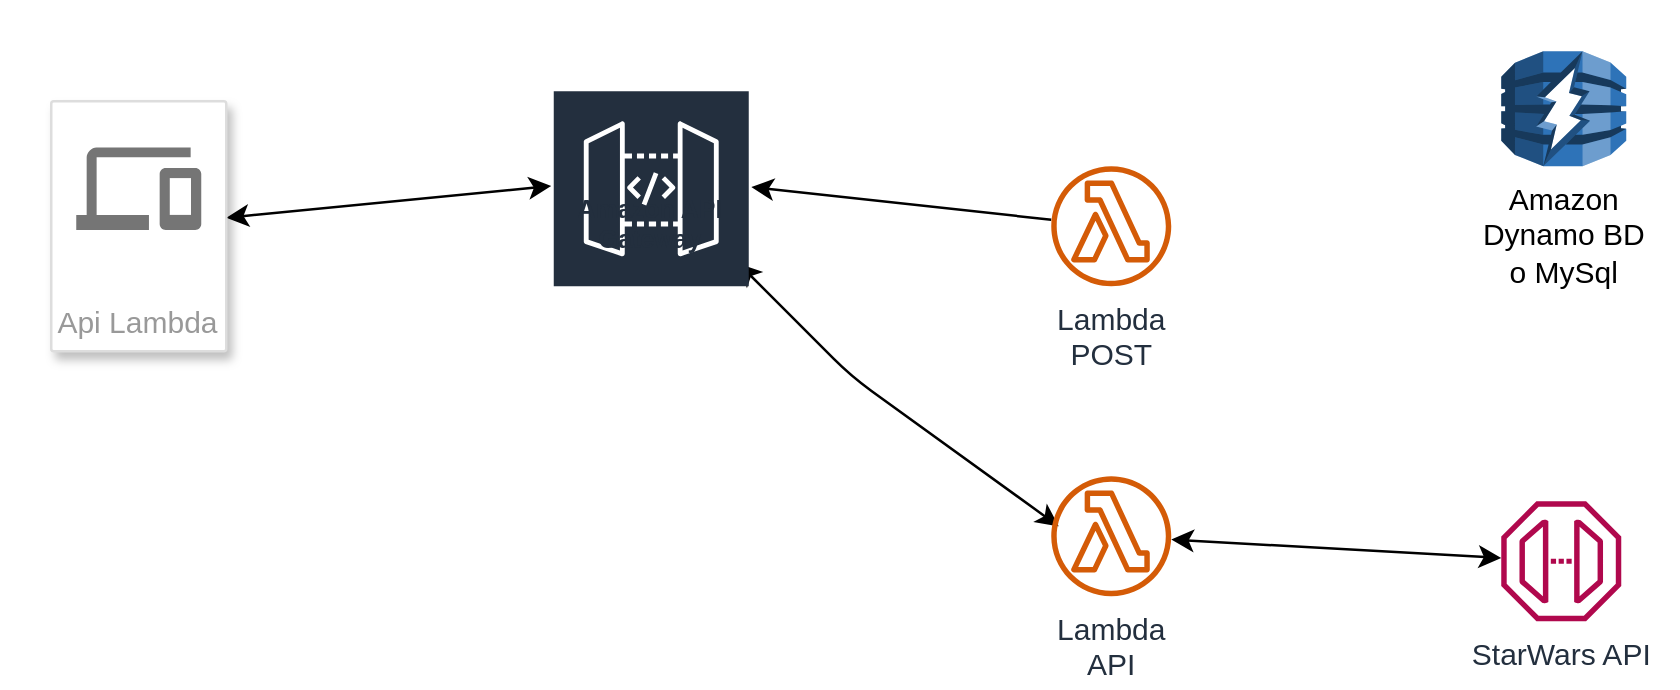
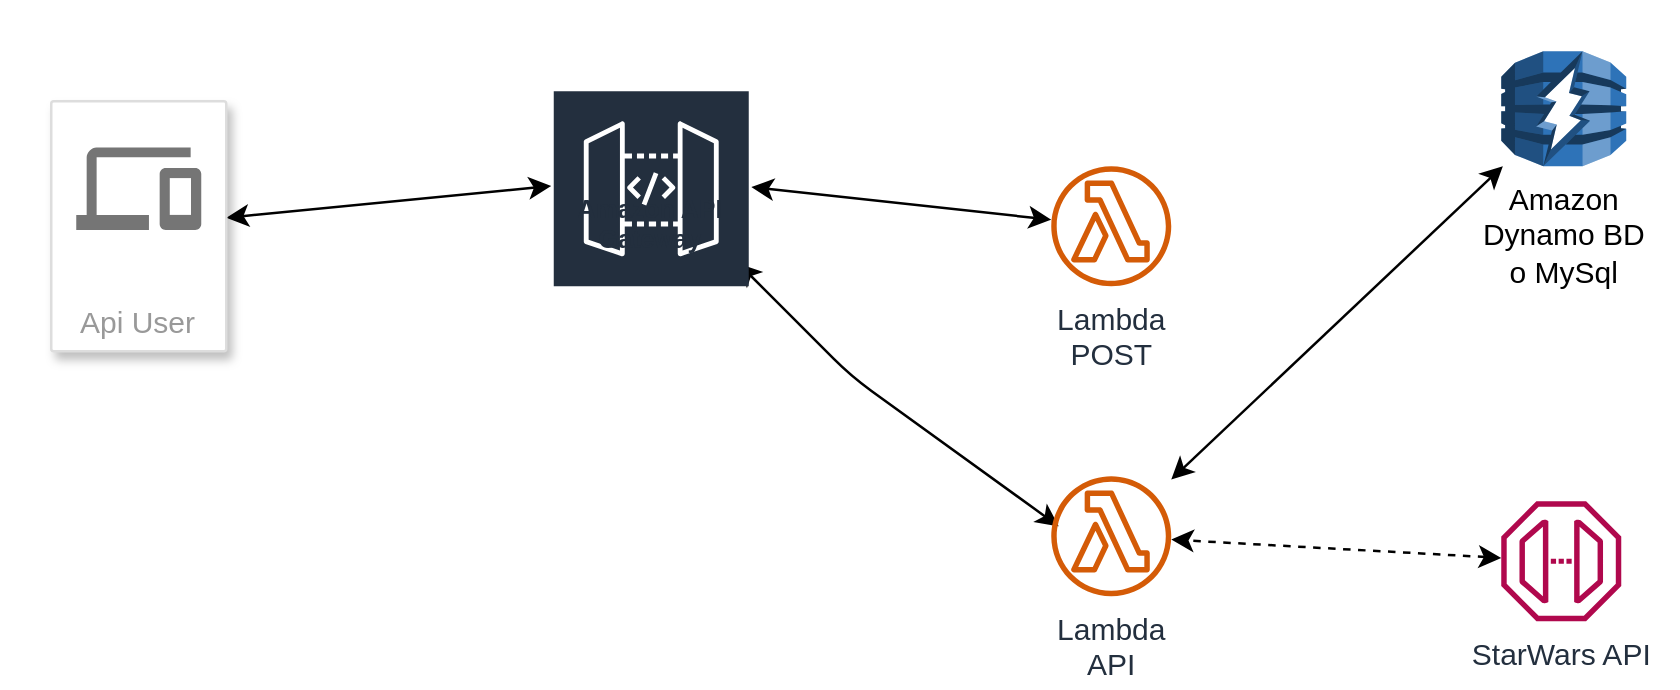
(1041, 219) -> (1033, 218)
(139, 321) -> (139, 321)
none -> (1337, 323)
(1334, 549) -> (1334, 549)
